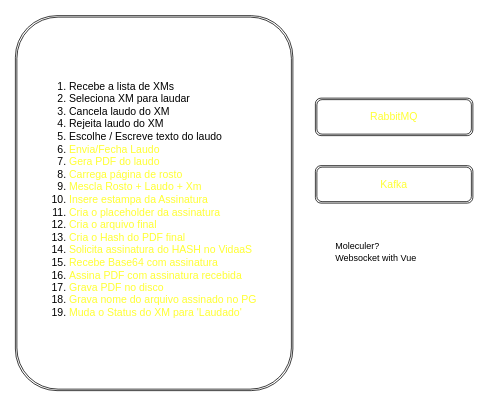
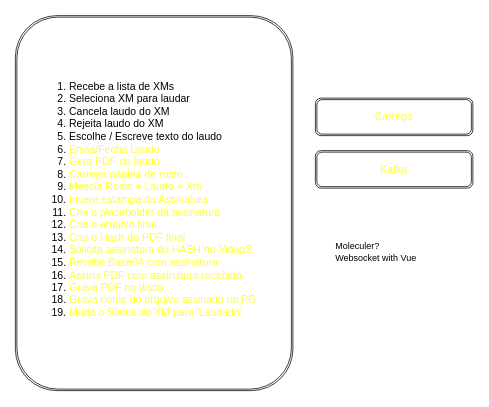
(394, 117) -> (394, 117)
(394, 184) -> (394, 169)
